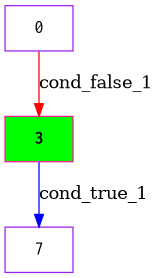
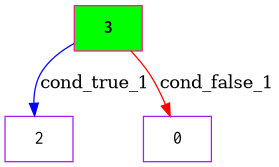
(39, 77) -> (151, 76)
(39, 250) -> (39, 139)
